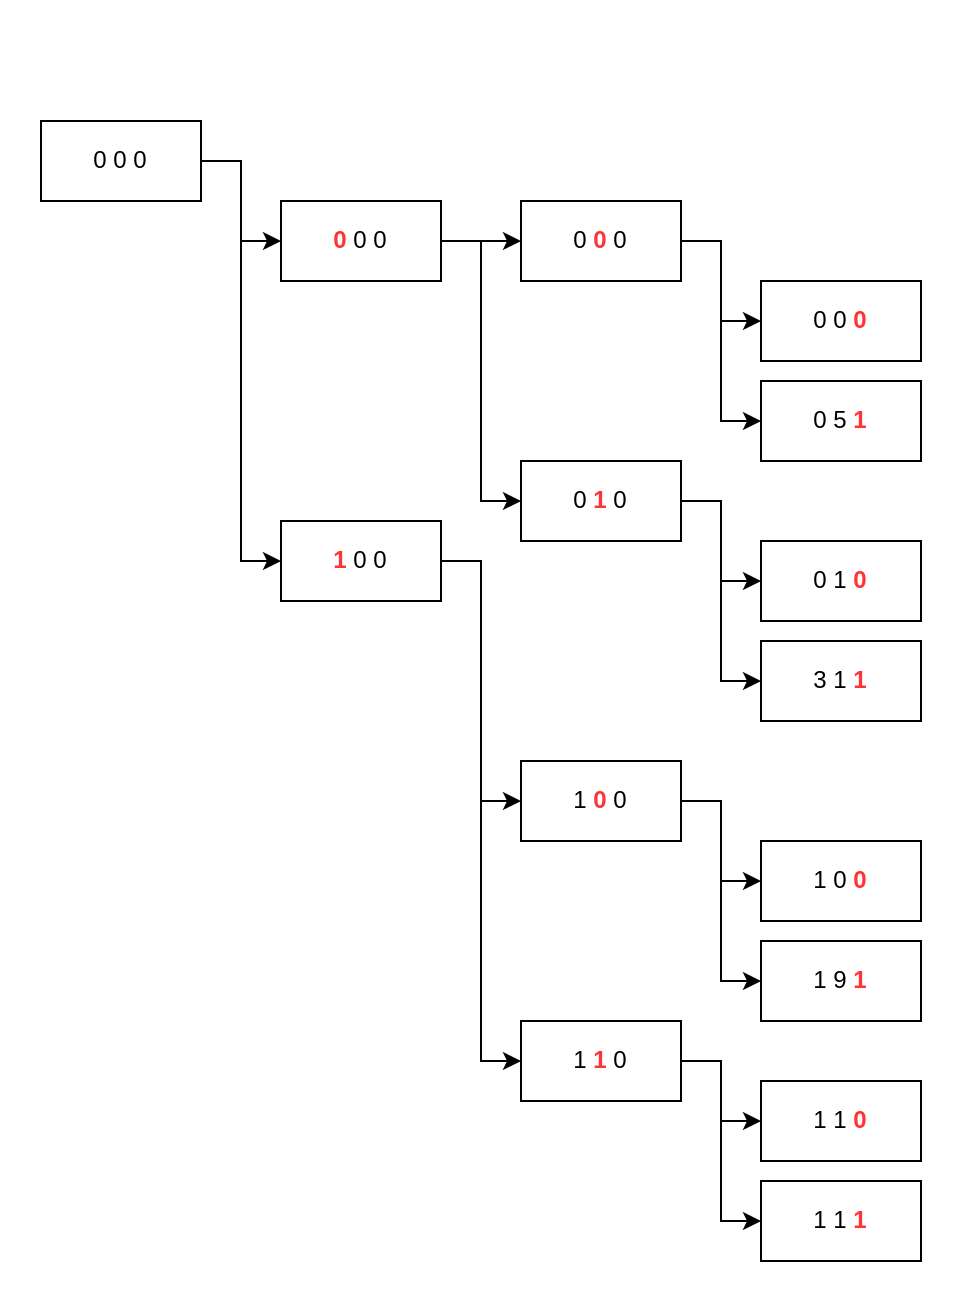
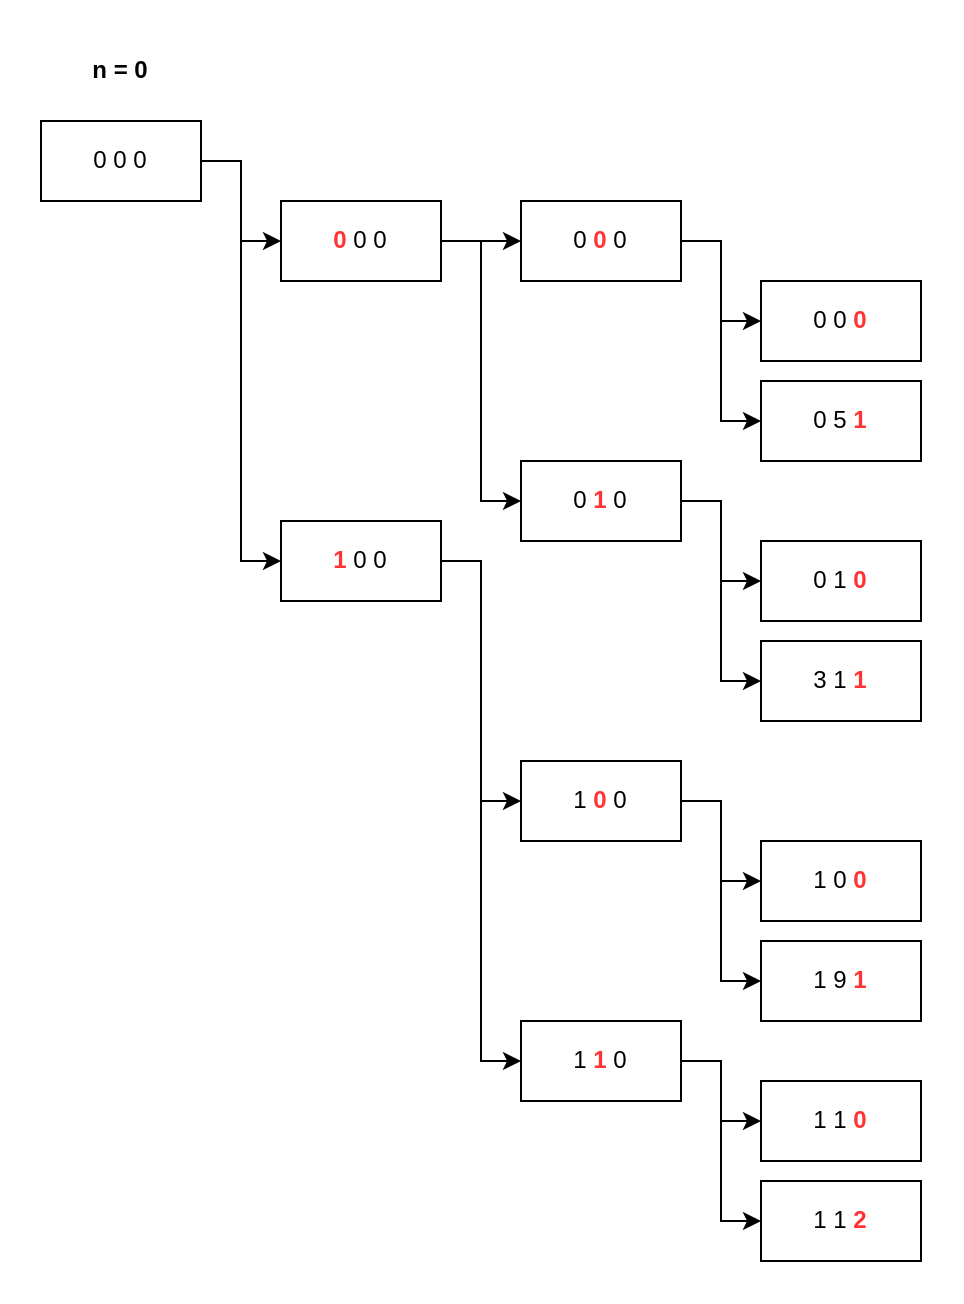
none -> (121, 71)
(841, 1221) -> (841, 1221)
